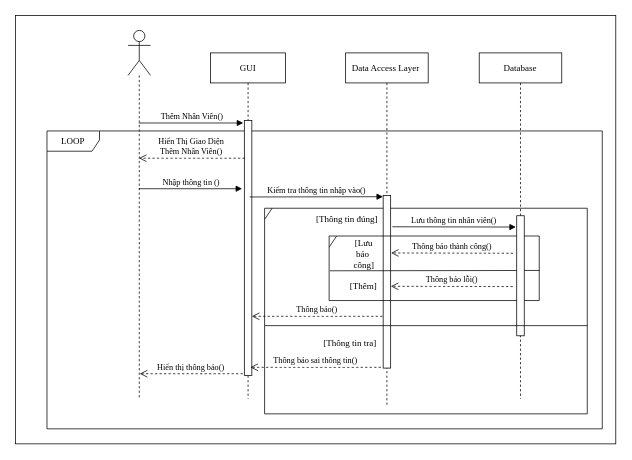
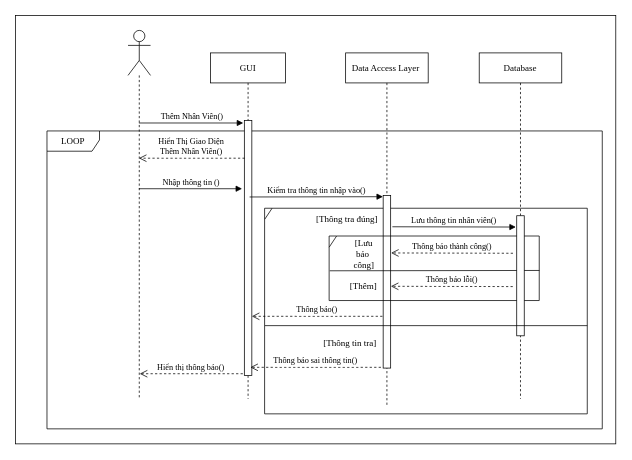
(347, 219) -> (347, 219)
